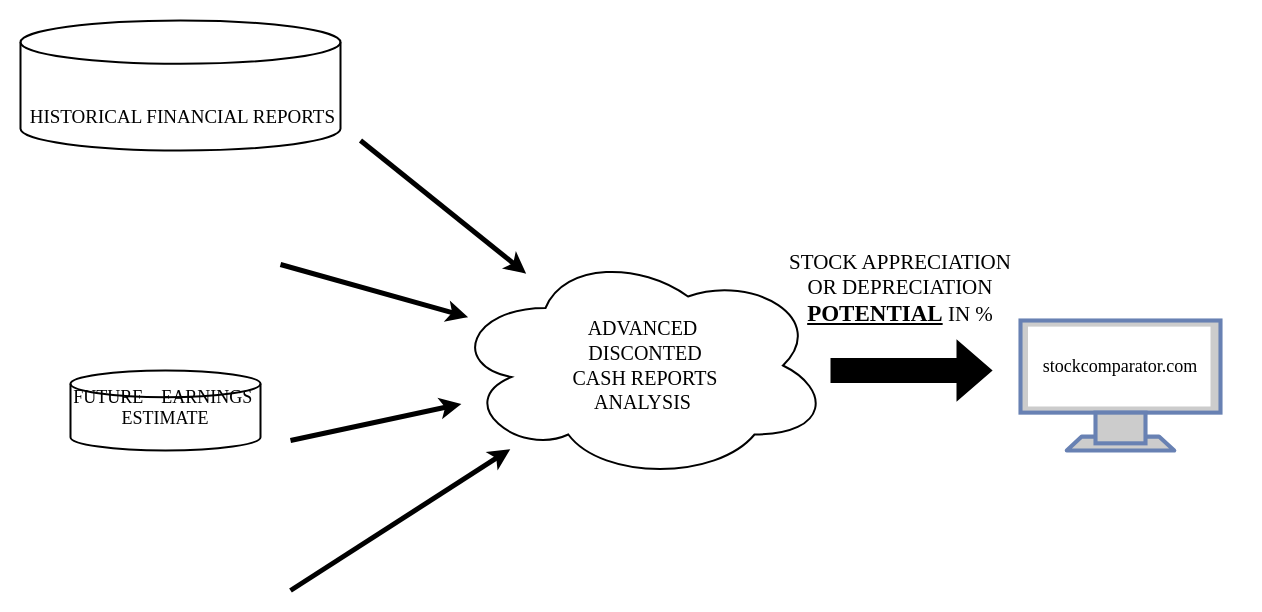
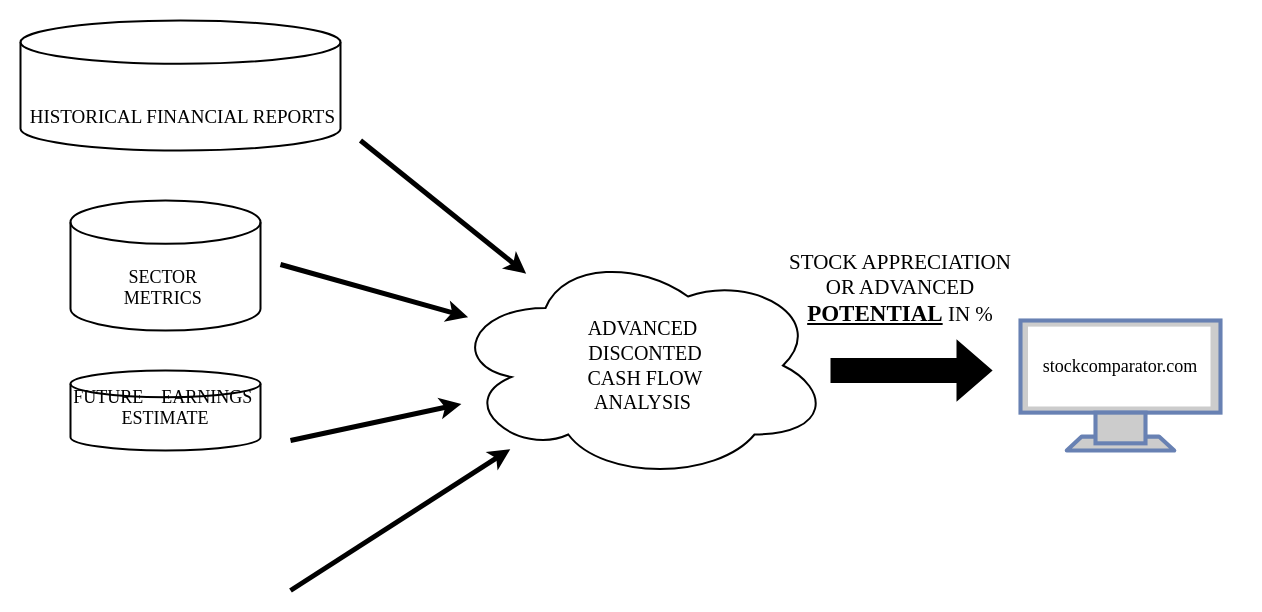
none -> (166, 266)
(901, 306) -> (901, 306)
(641, 366) -> (641, 366)
